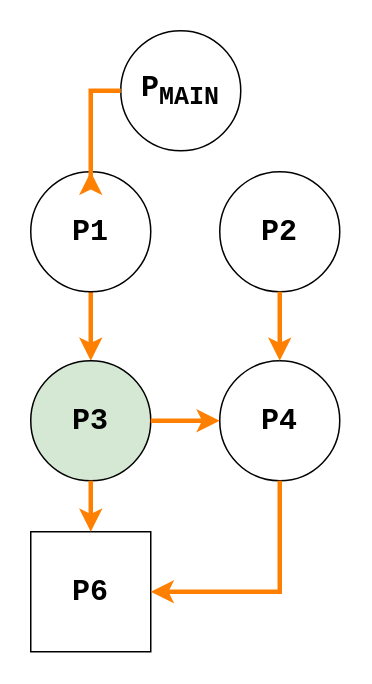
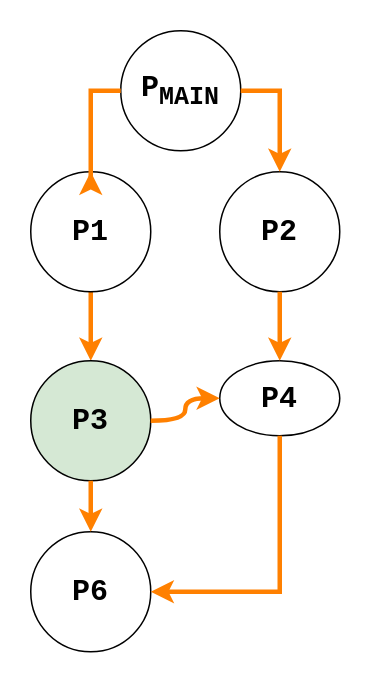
none -> (280, 104)
(280, 421) -> (280, 398)
(91, 592) -> (91, 592)
